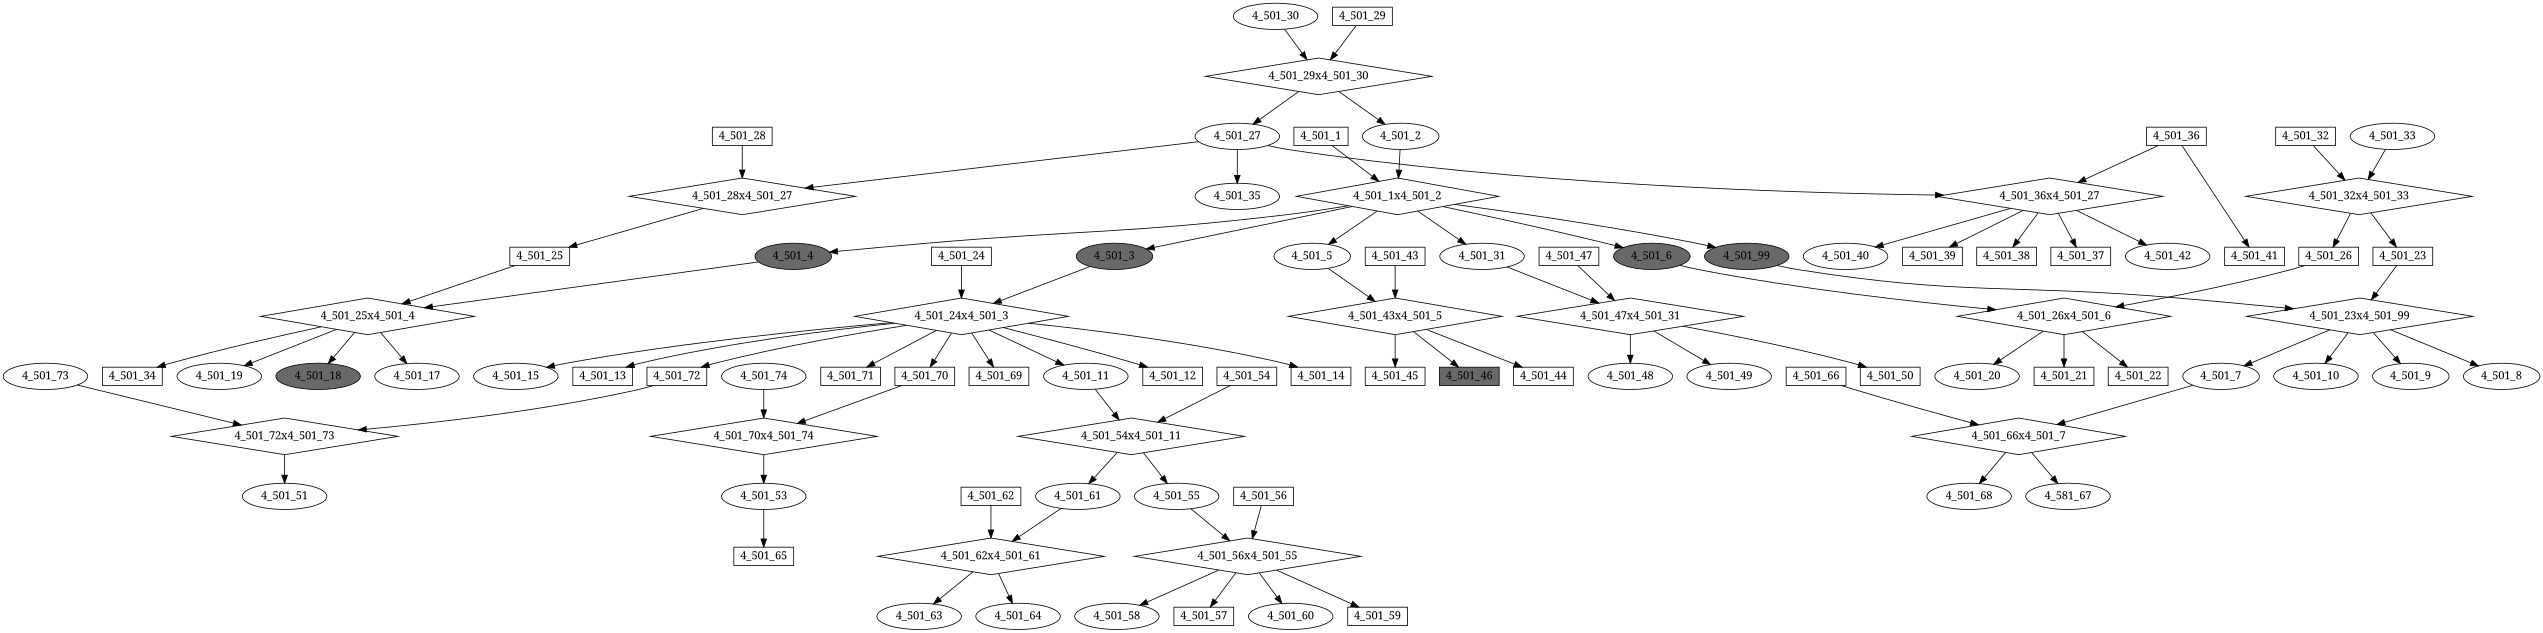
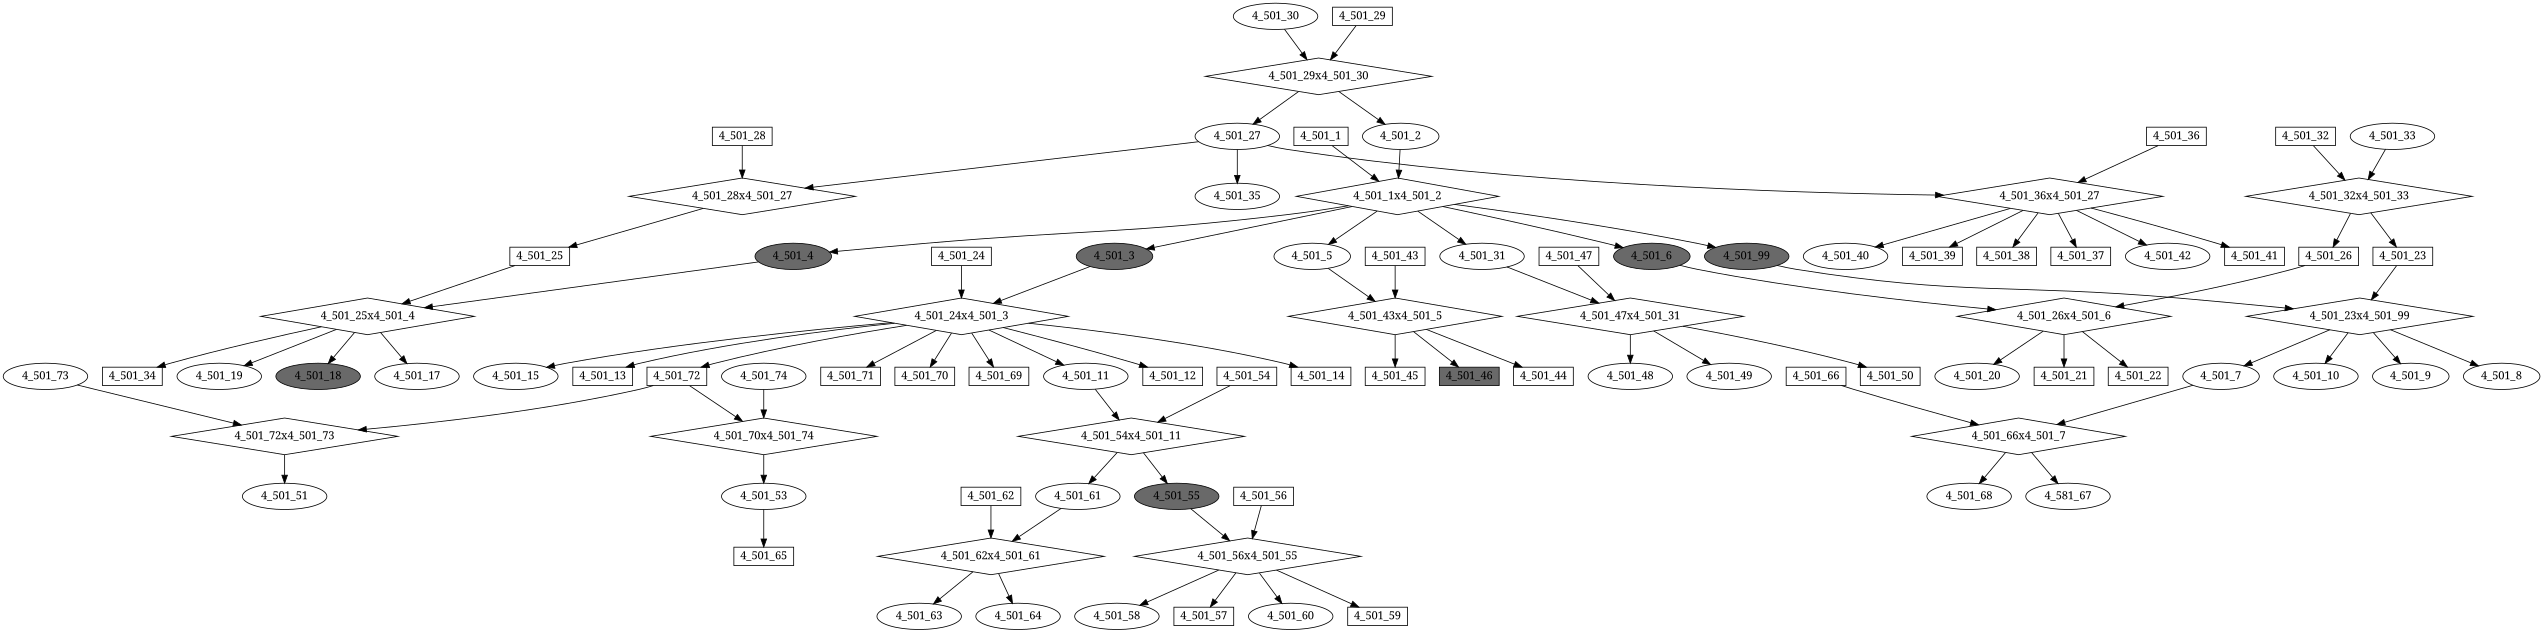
(2213, 193) -> (2157, 226)
(853, 403) -> (713, 401)
(1177, 496) -> (1177, 496)
